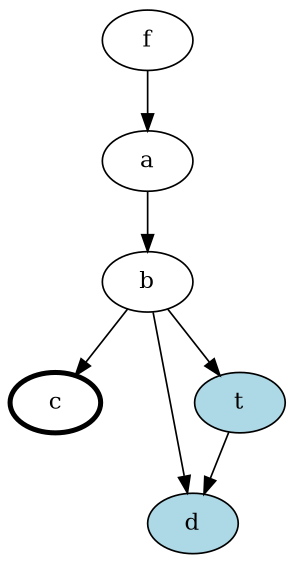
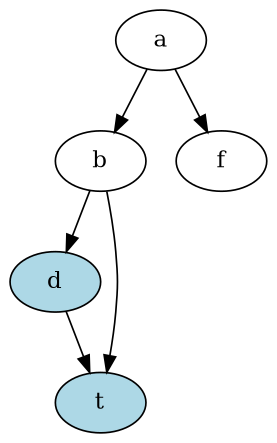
(148, 92) -> (187, 93)
(55, 403) -> none
(220, 455) -> (75, 334)
